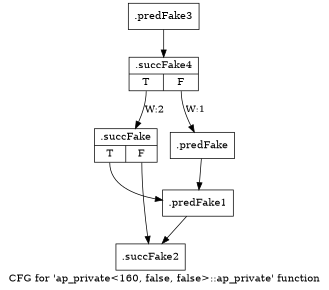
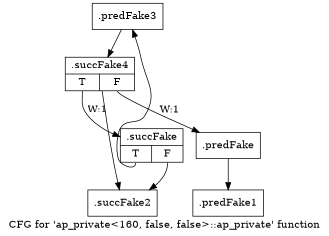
(155, 110) -> (98, 110)
(126, 188) -> (145, 116)
(177, 227) -> (109, 137)
